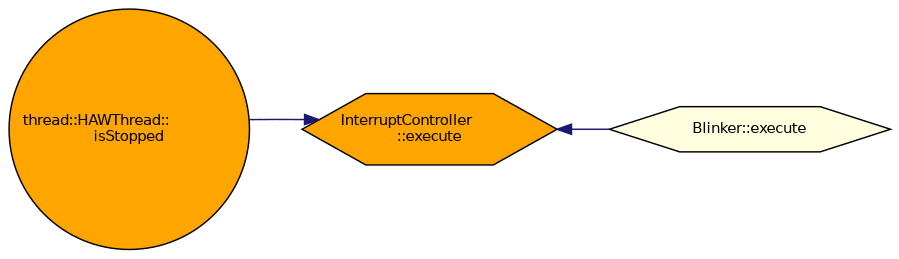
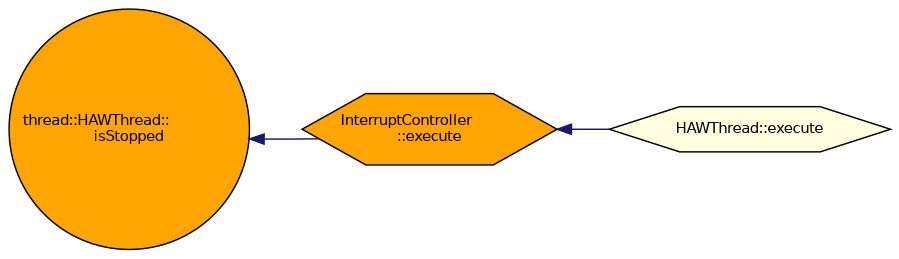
(277, 119) -> (292, 139)
(750, 129) -> (750, 129)
